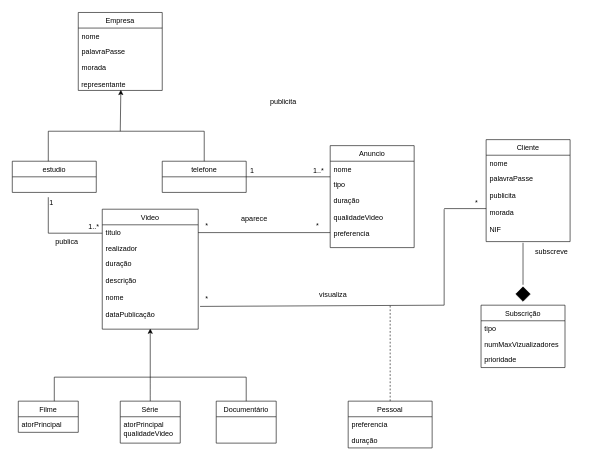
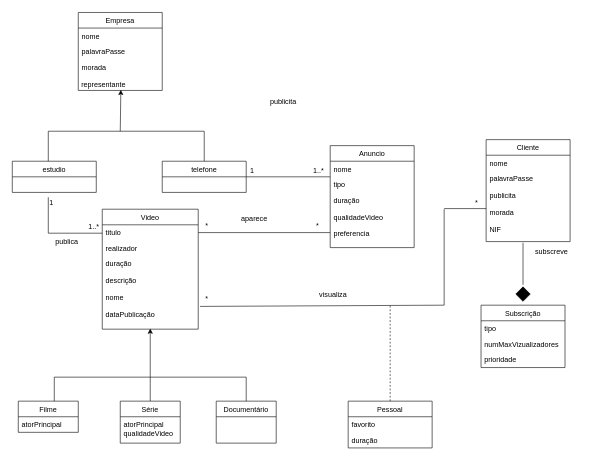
(373, 425) -> (367, 425)
